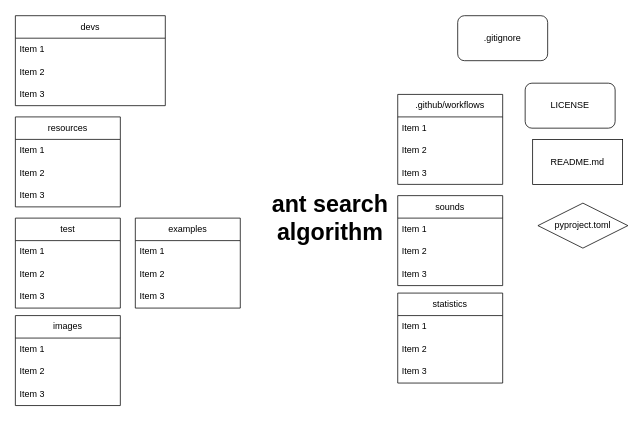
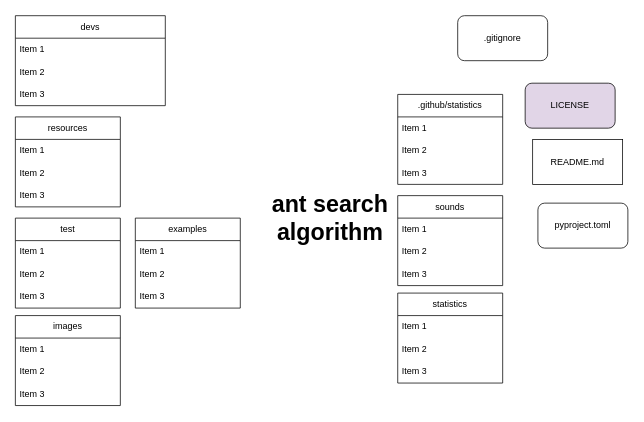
(450, 105) -> (450, 105)
(570, 105) -> (570, 105)
(583, 225) -> (583, 225)
